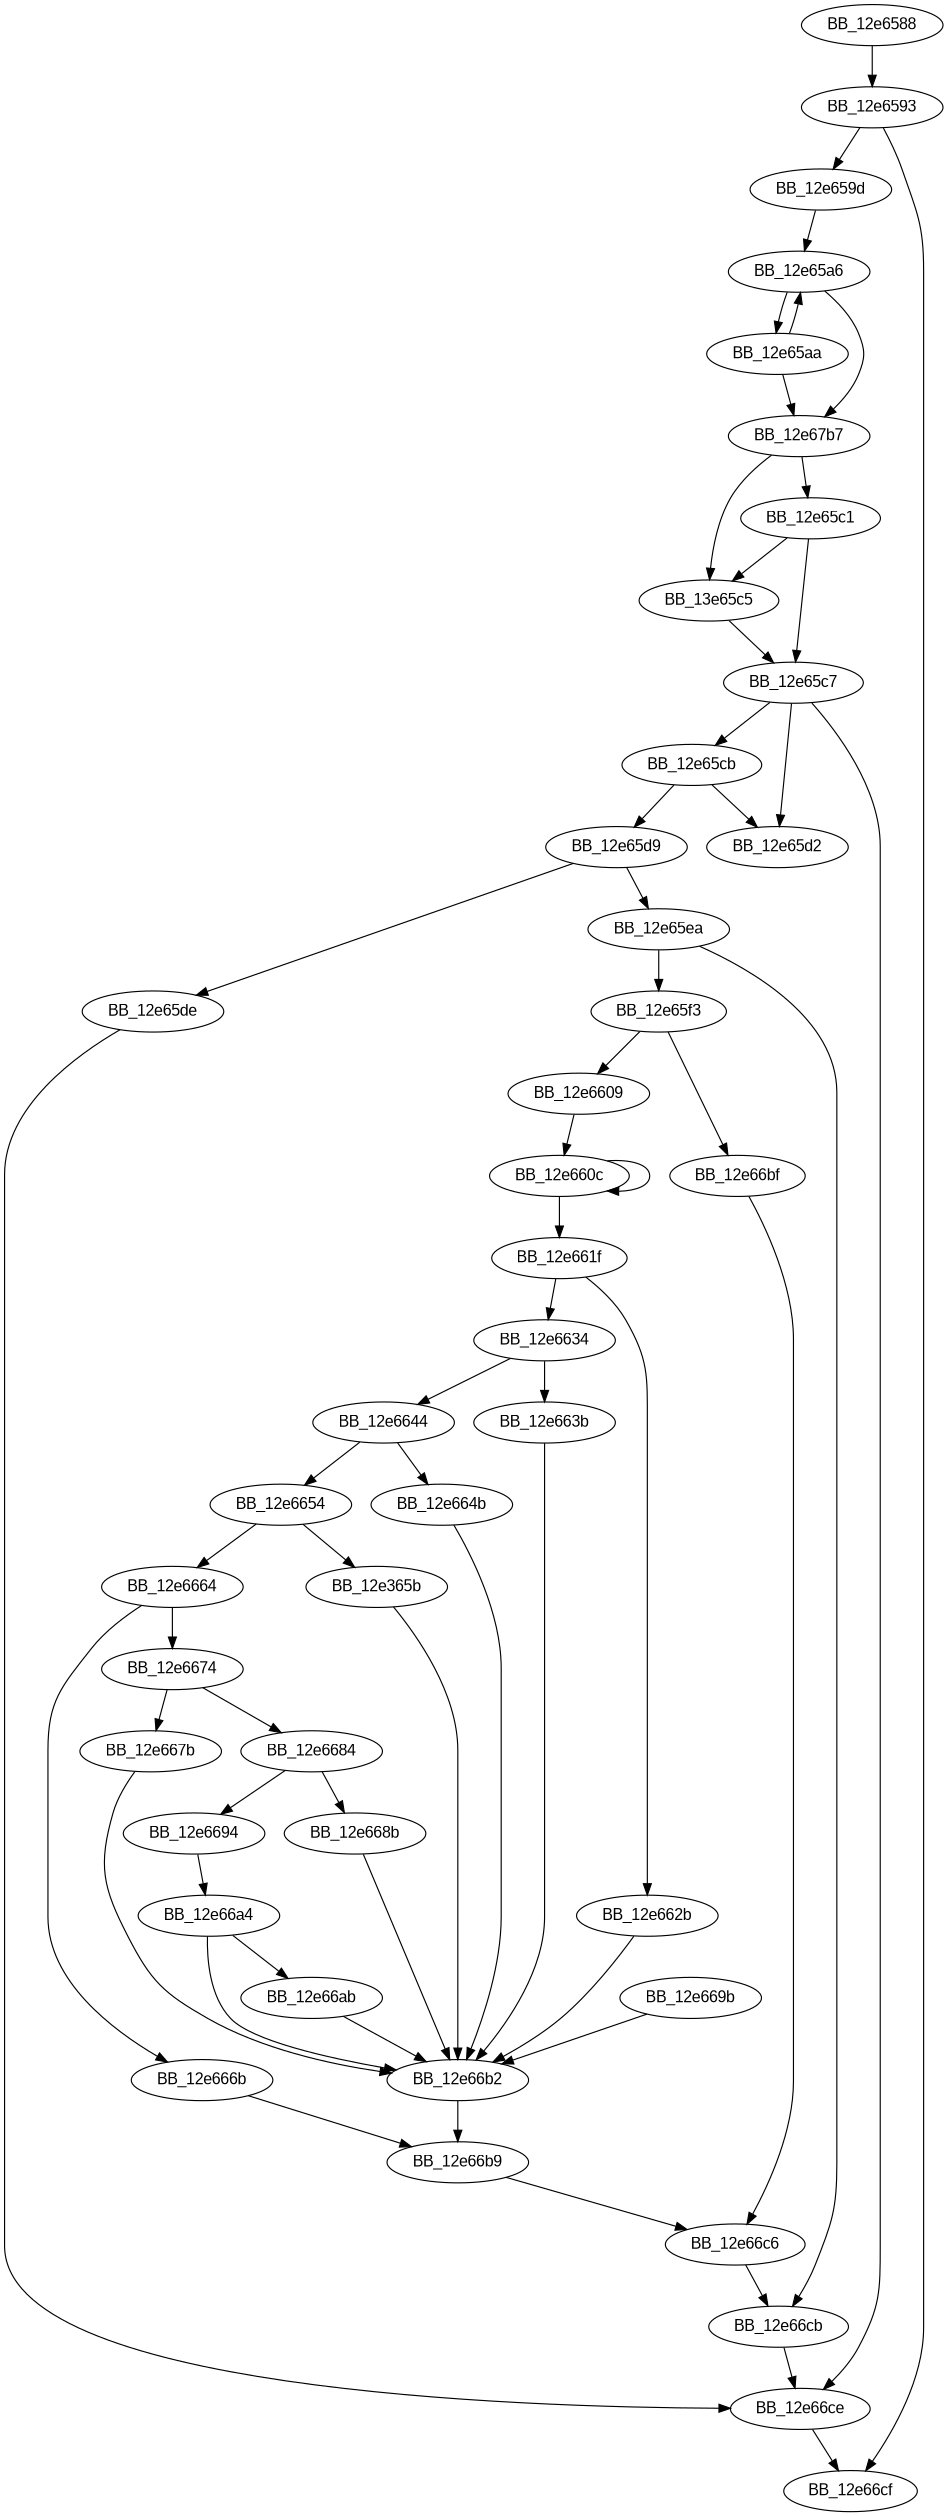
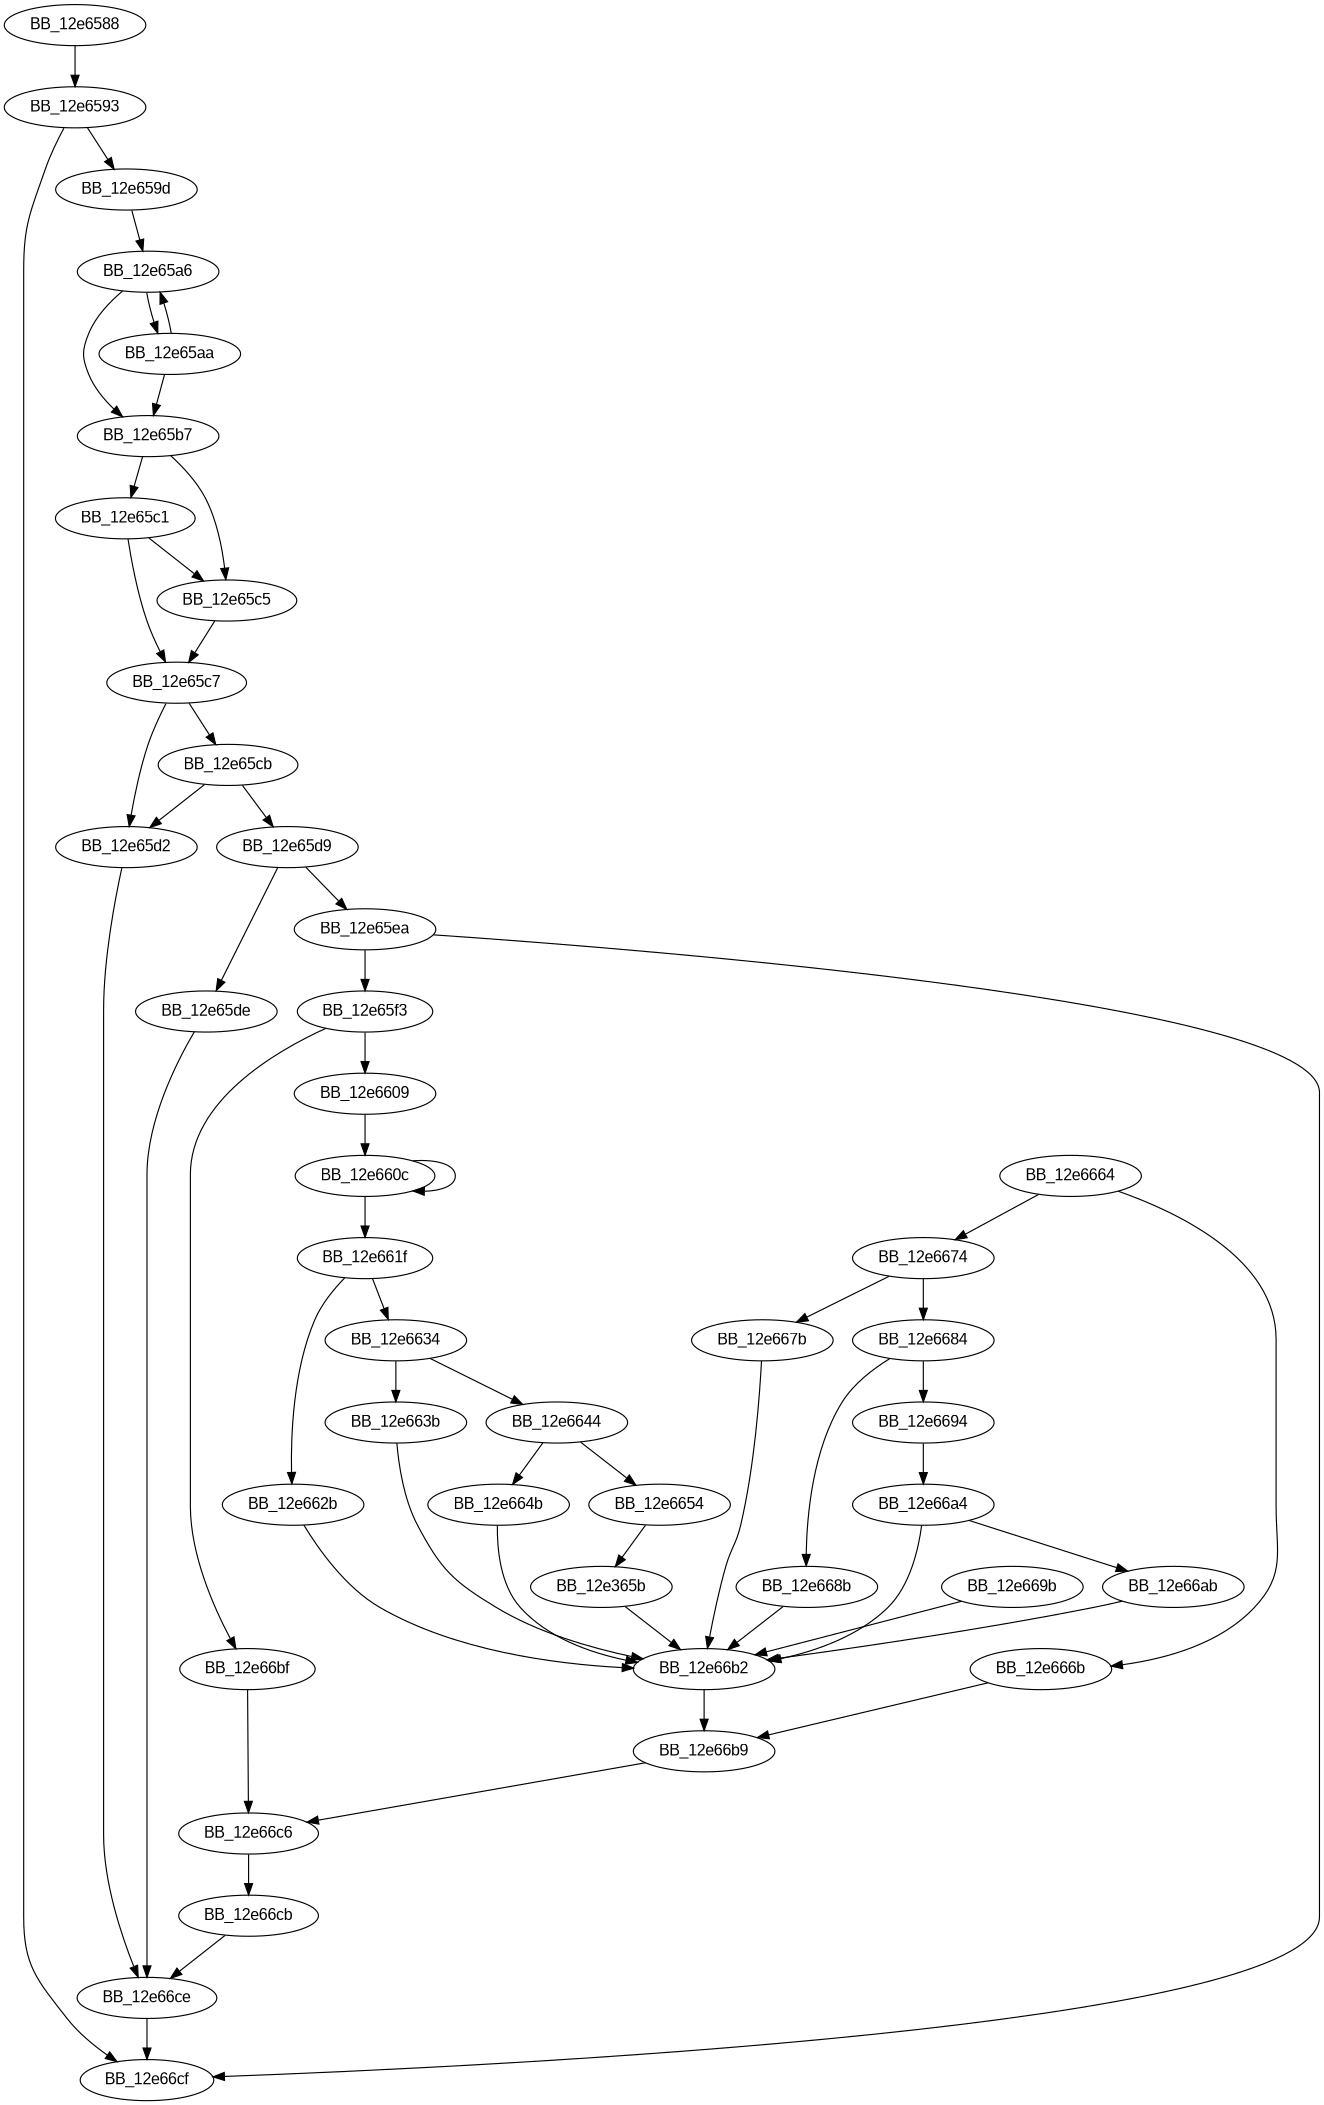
(799, 436) -> (148, 436)
(709, 601) -> (227, 601)
(880, 1539) -> (104, 1419)
(232, 1542) -> none
(837, 1592) -> (1319, 1609)
